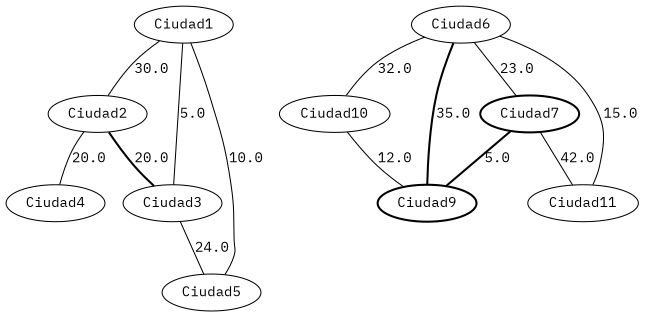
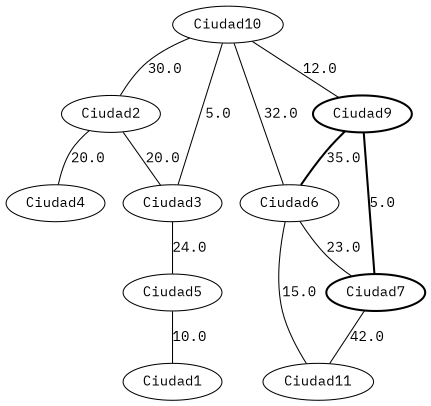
(131, 66) -> (150, 60)
(178, 114) -> (200, 114)
(130, 161) -> (142, 159)
